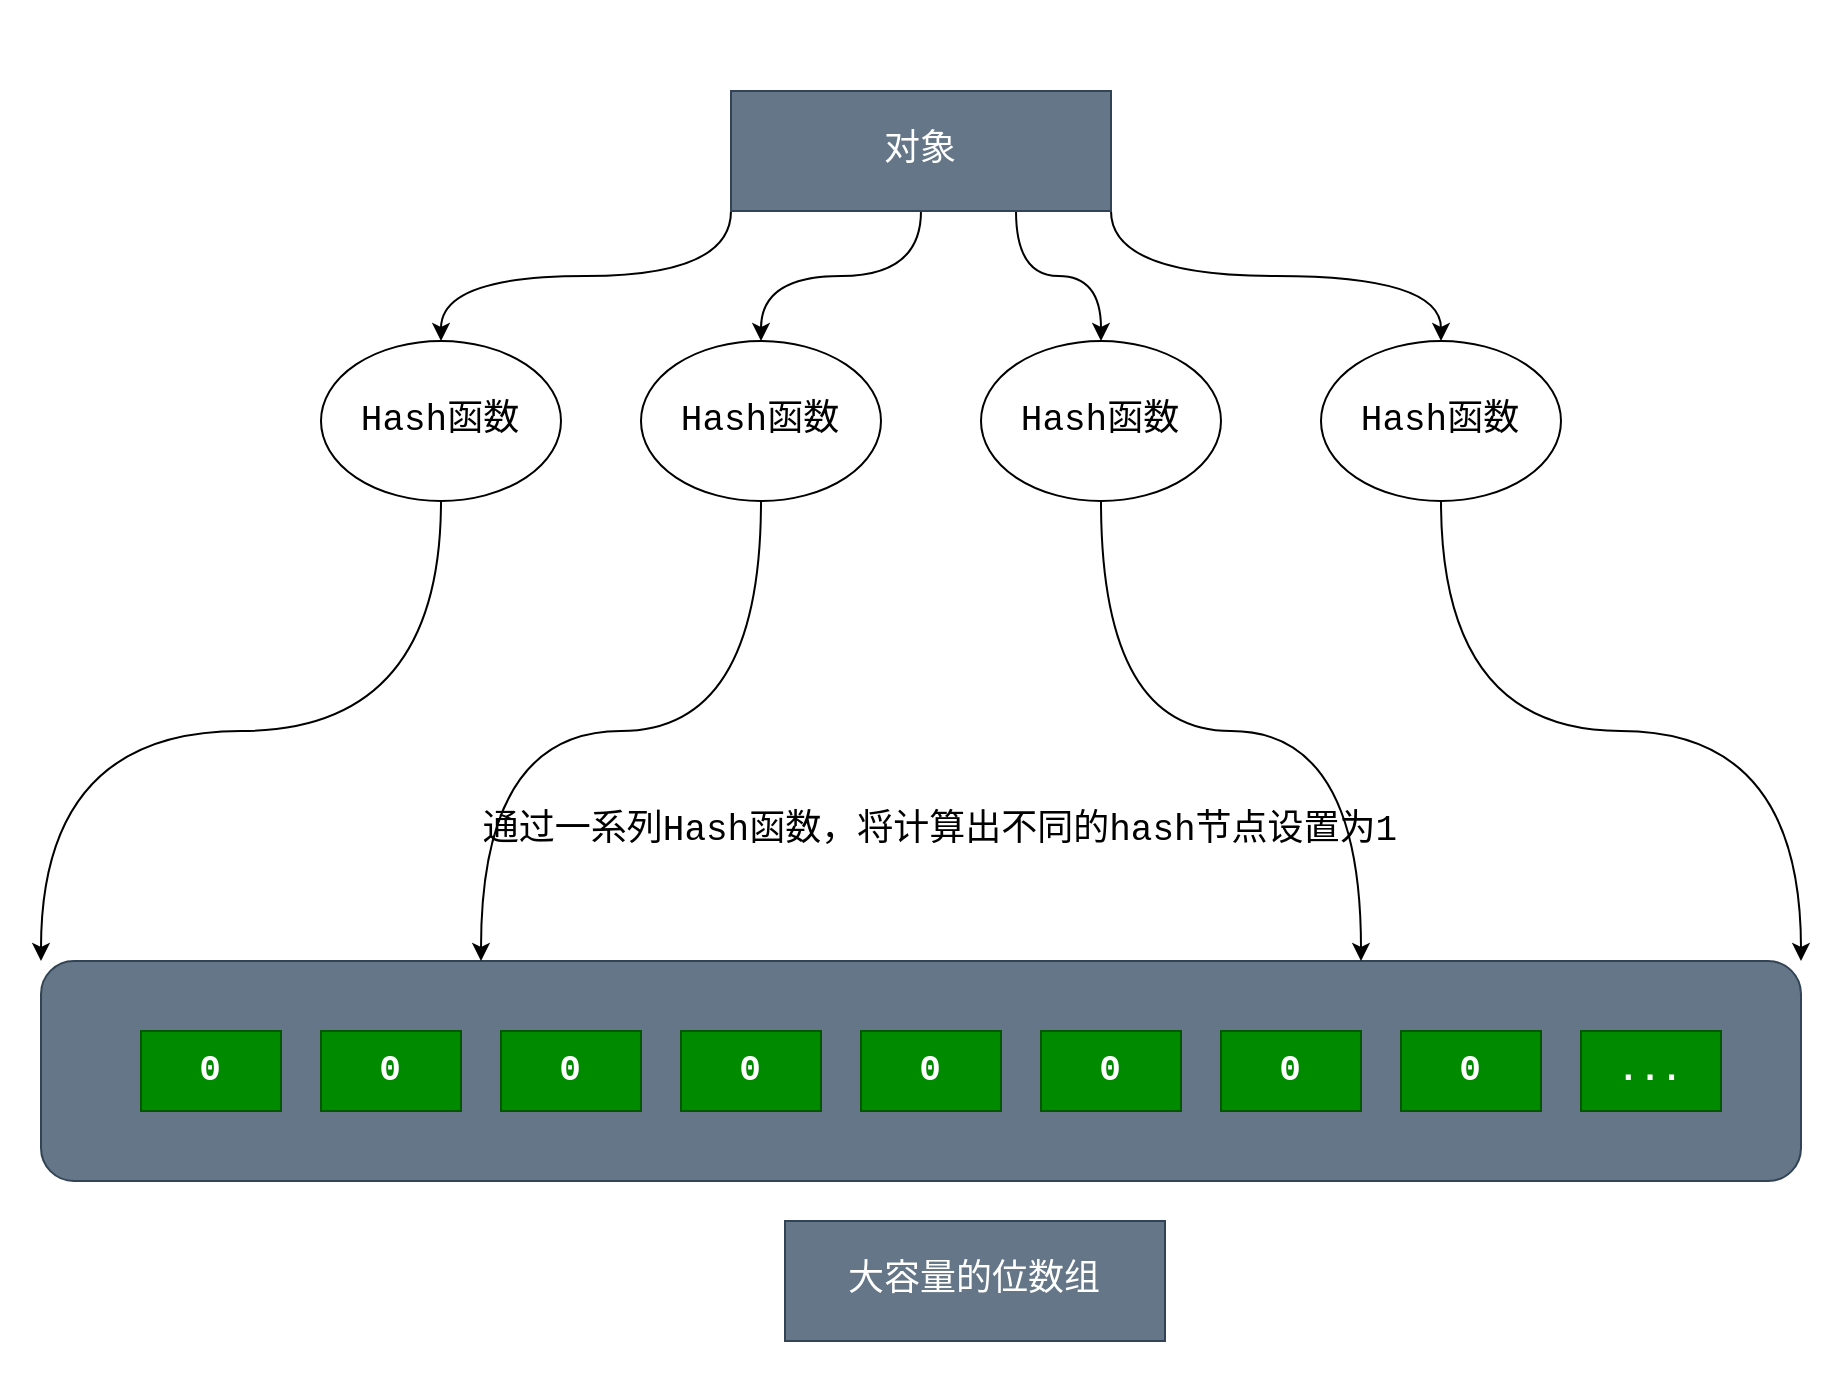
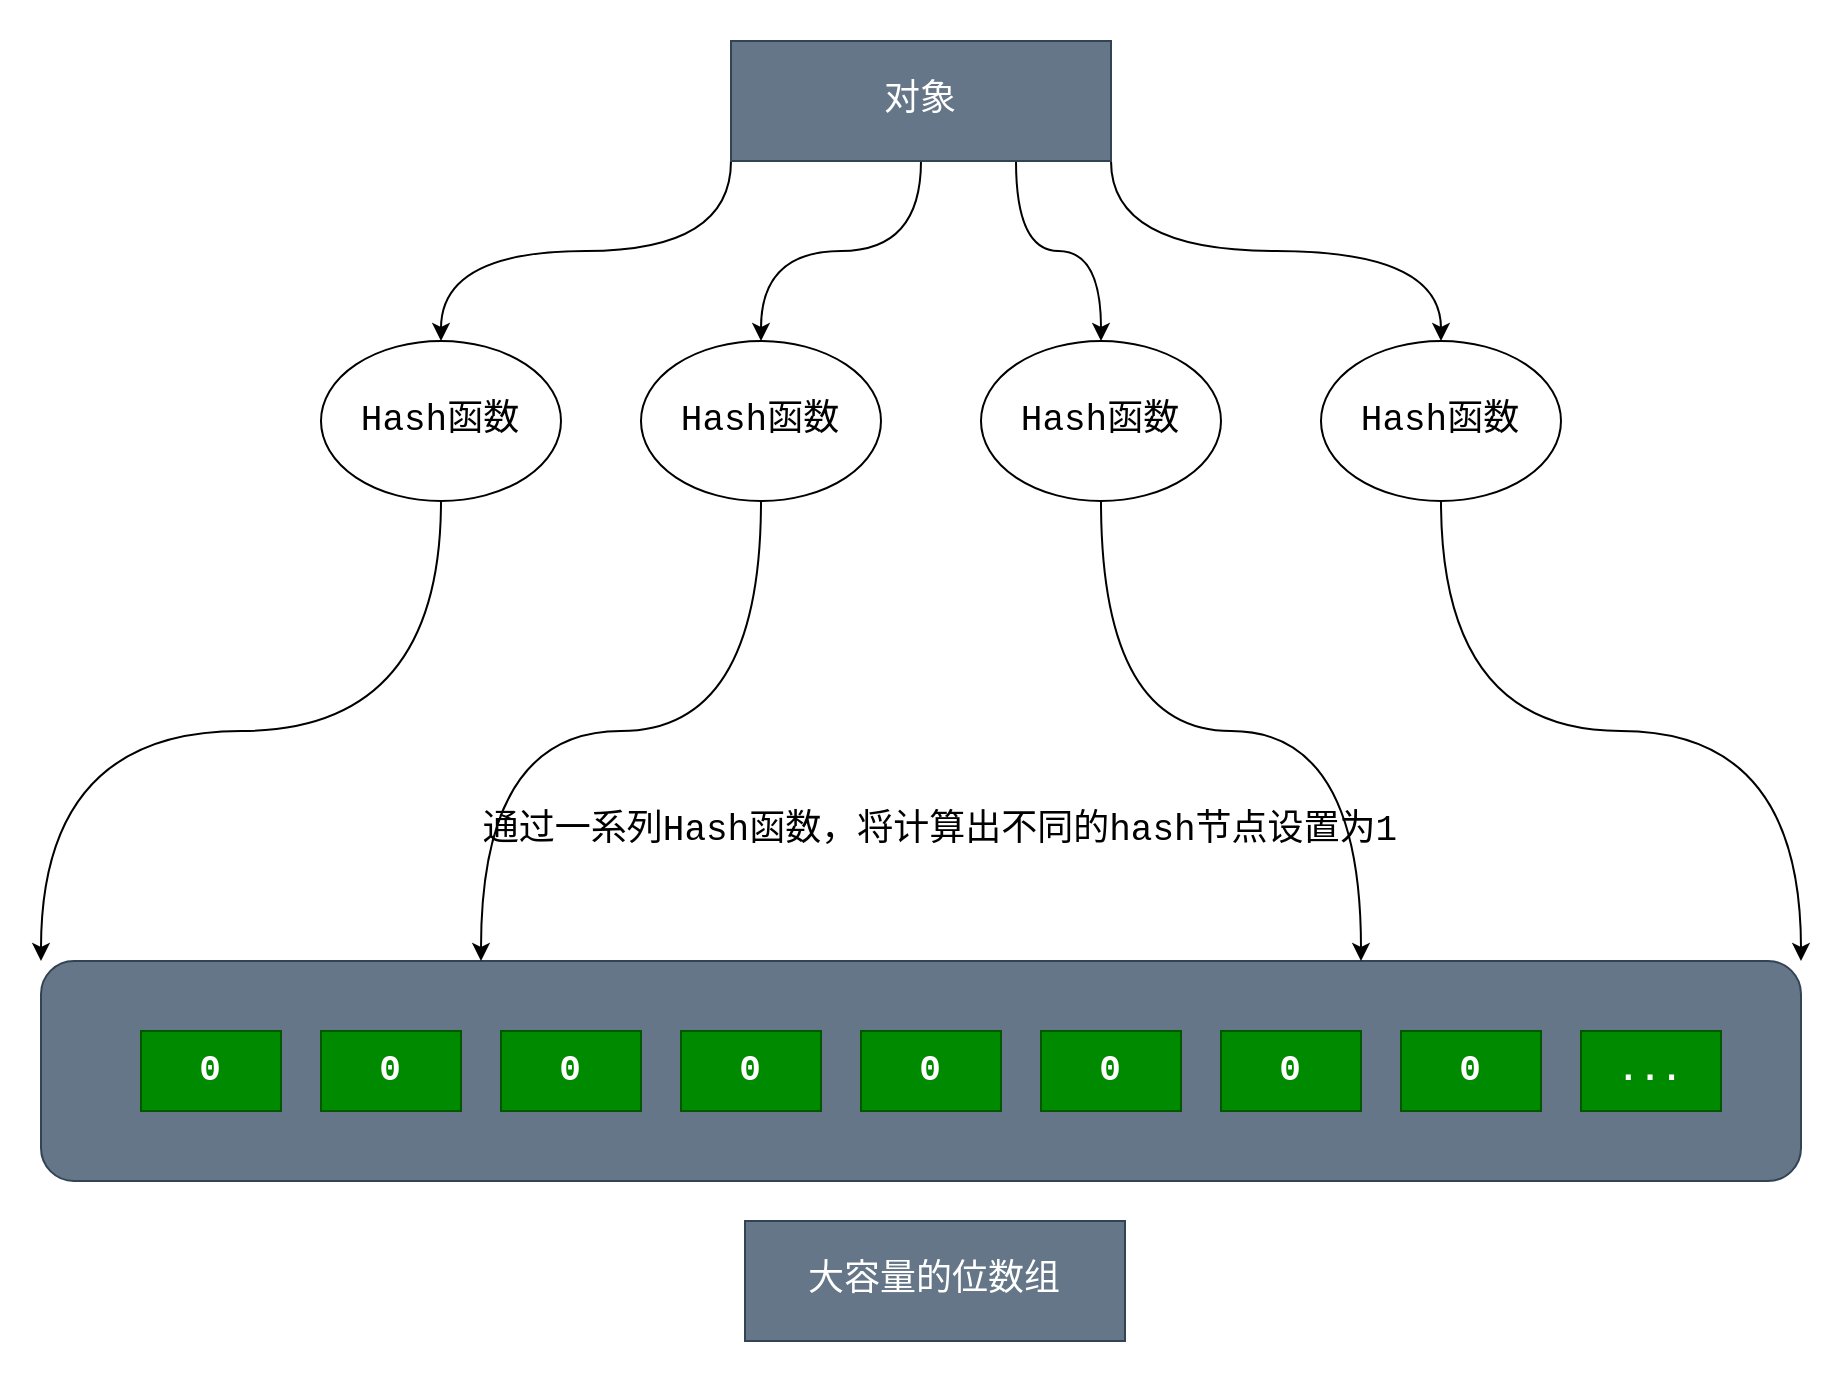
(921, 151) -> (921, 101)
(975, 1281) -> (935, 1281)
